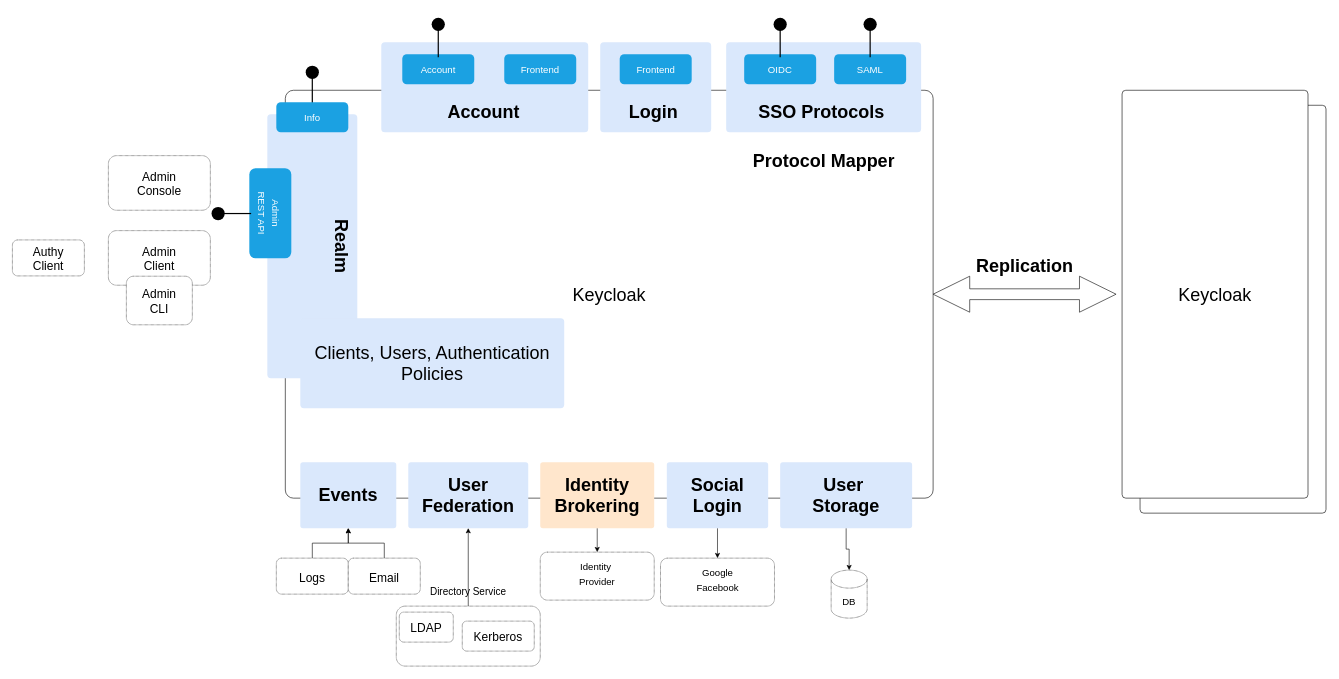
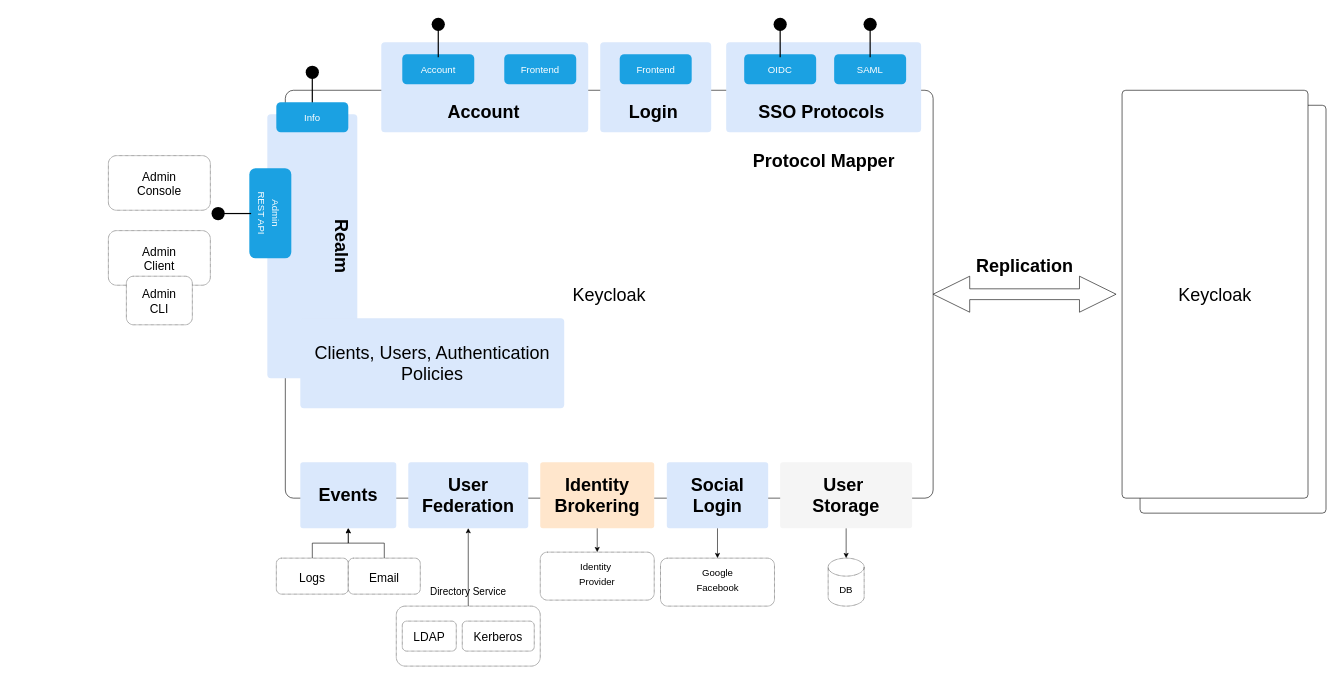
(48, 258) -> none
(846, 495) -> (846, 495)
(849, 594) -> (846, 582)
(426, 627) -> (429, 636)
